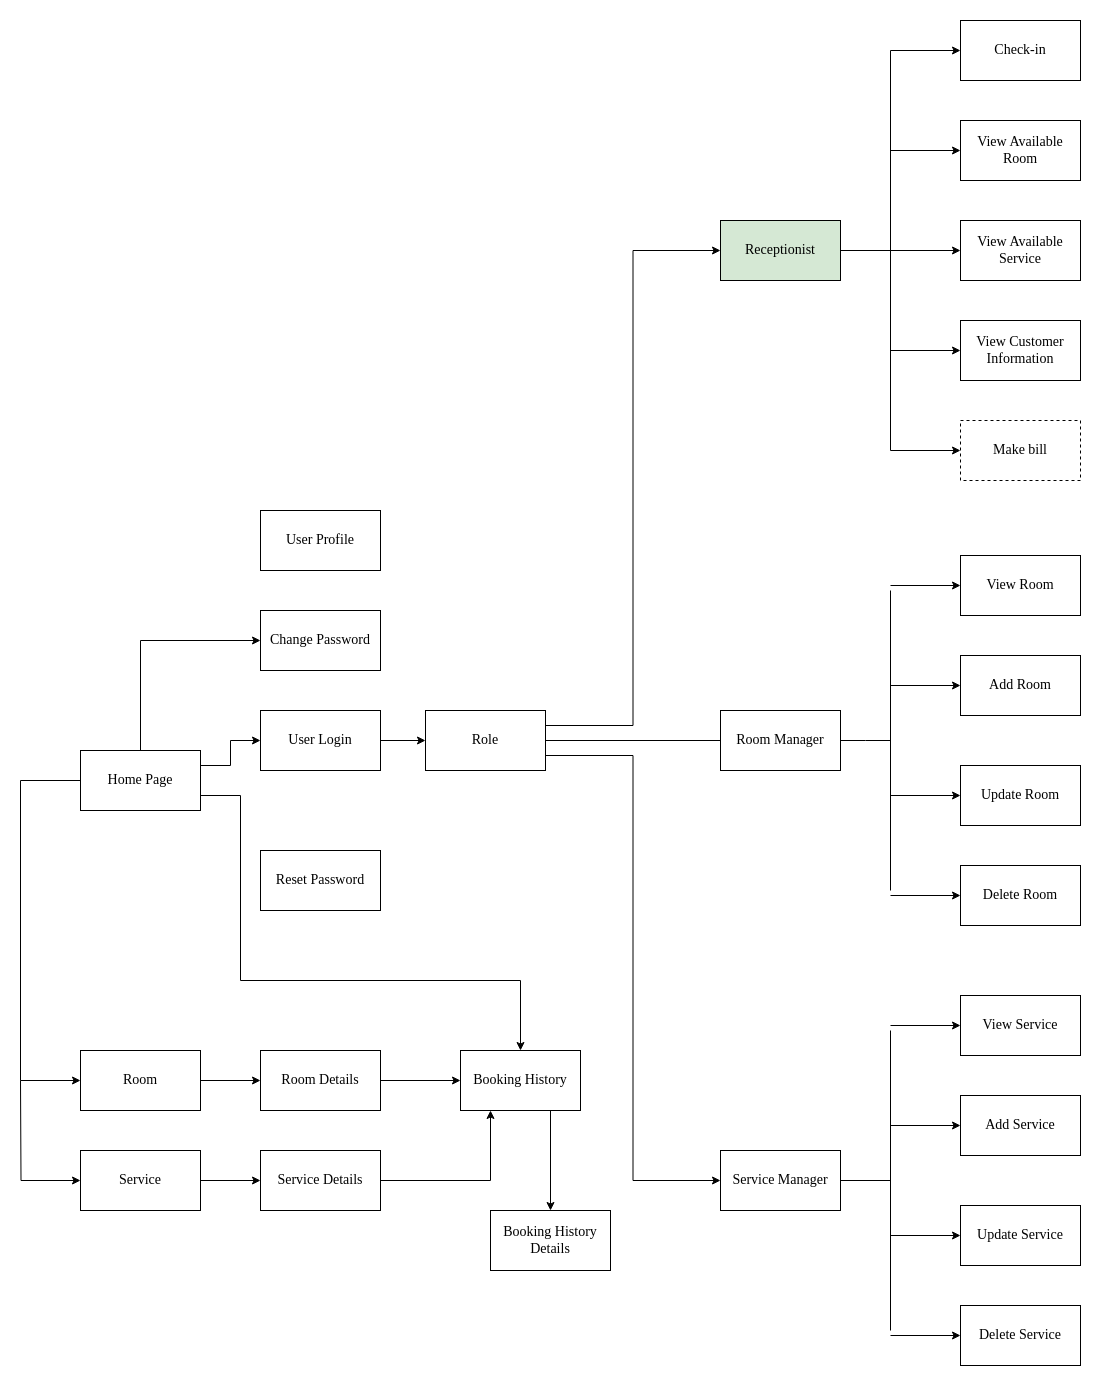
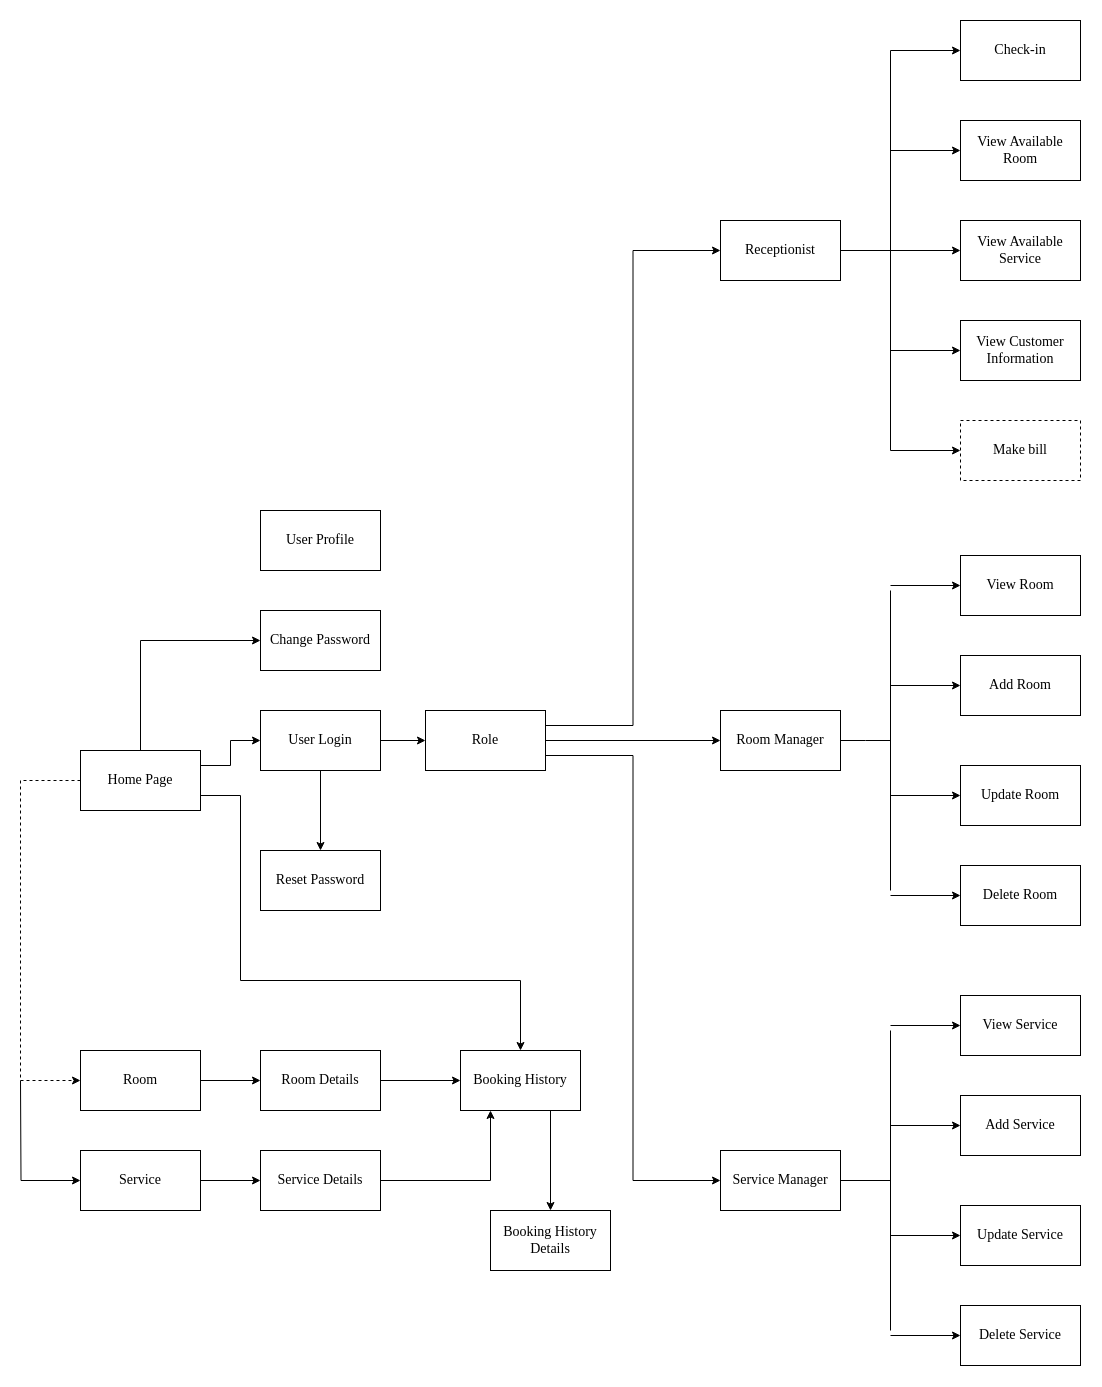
(781, 251) -> (781, 251)
(715, 741) -> (712, 741)
none -> (321, 807)
(21, 928) -> (21, 928)
